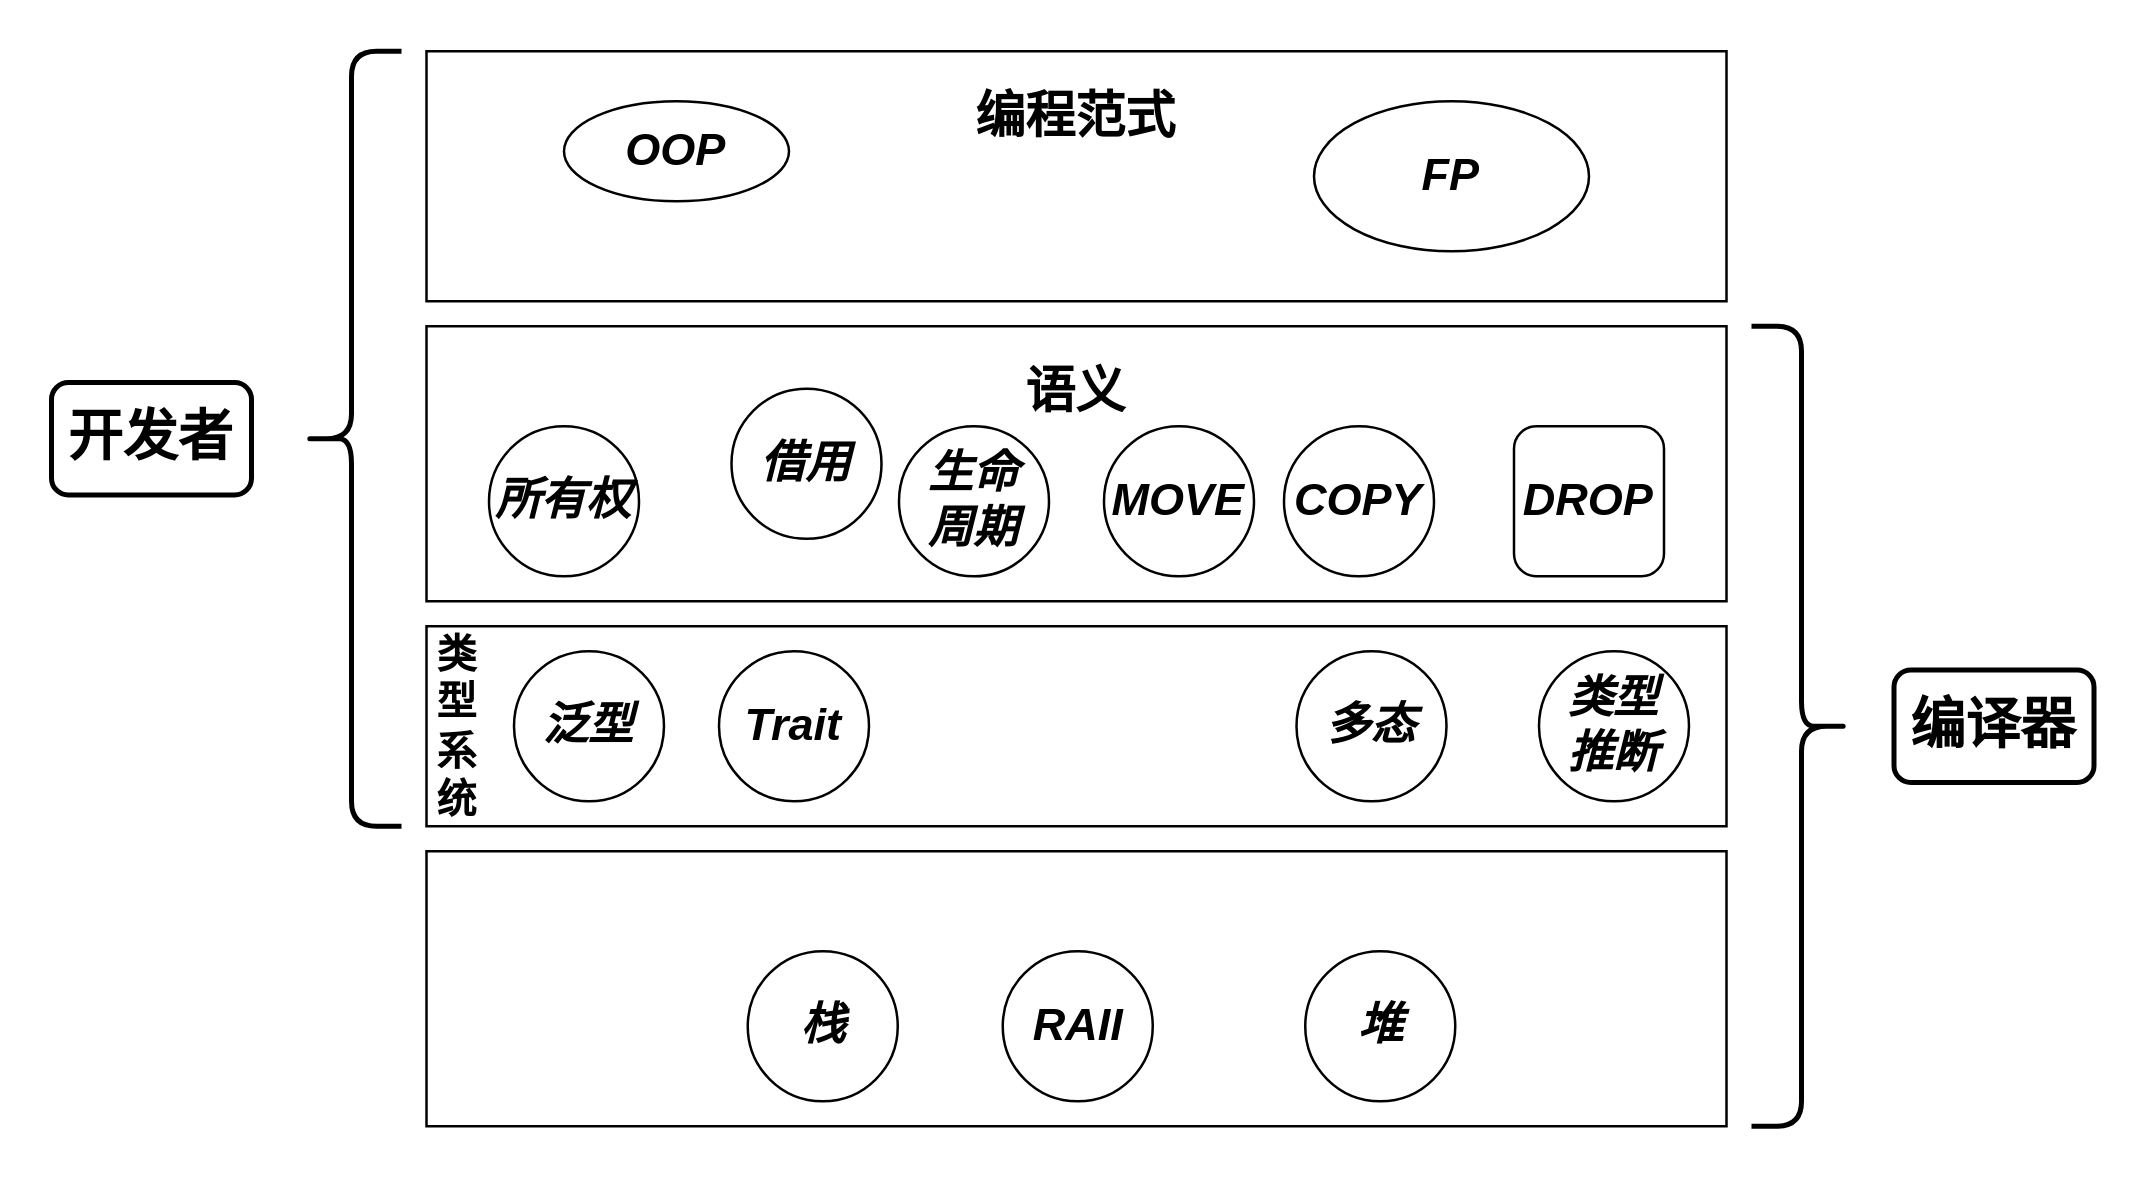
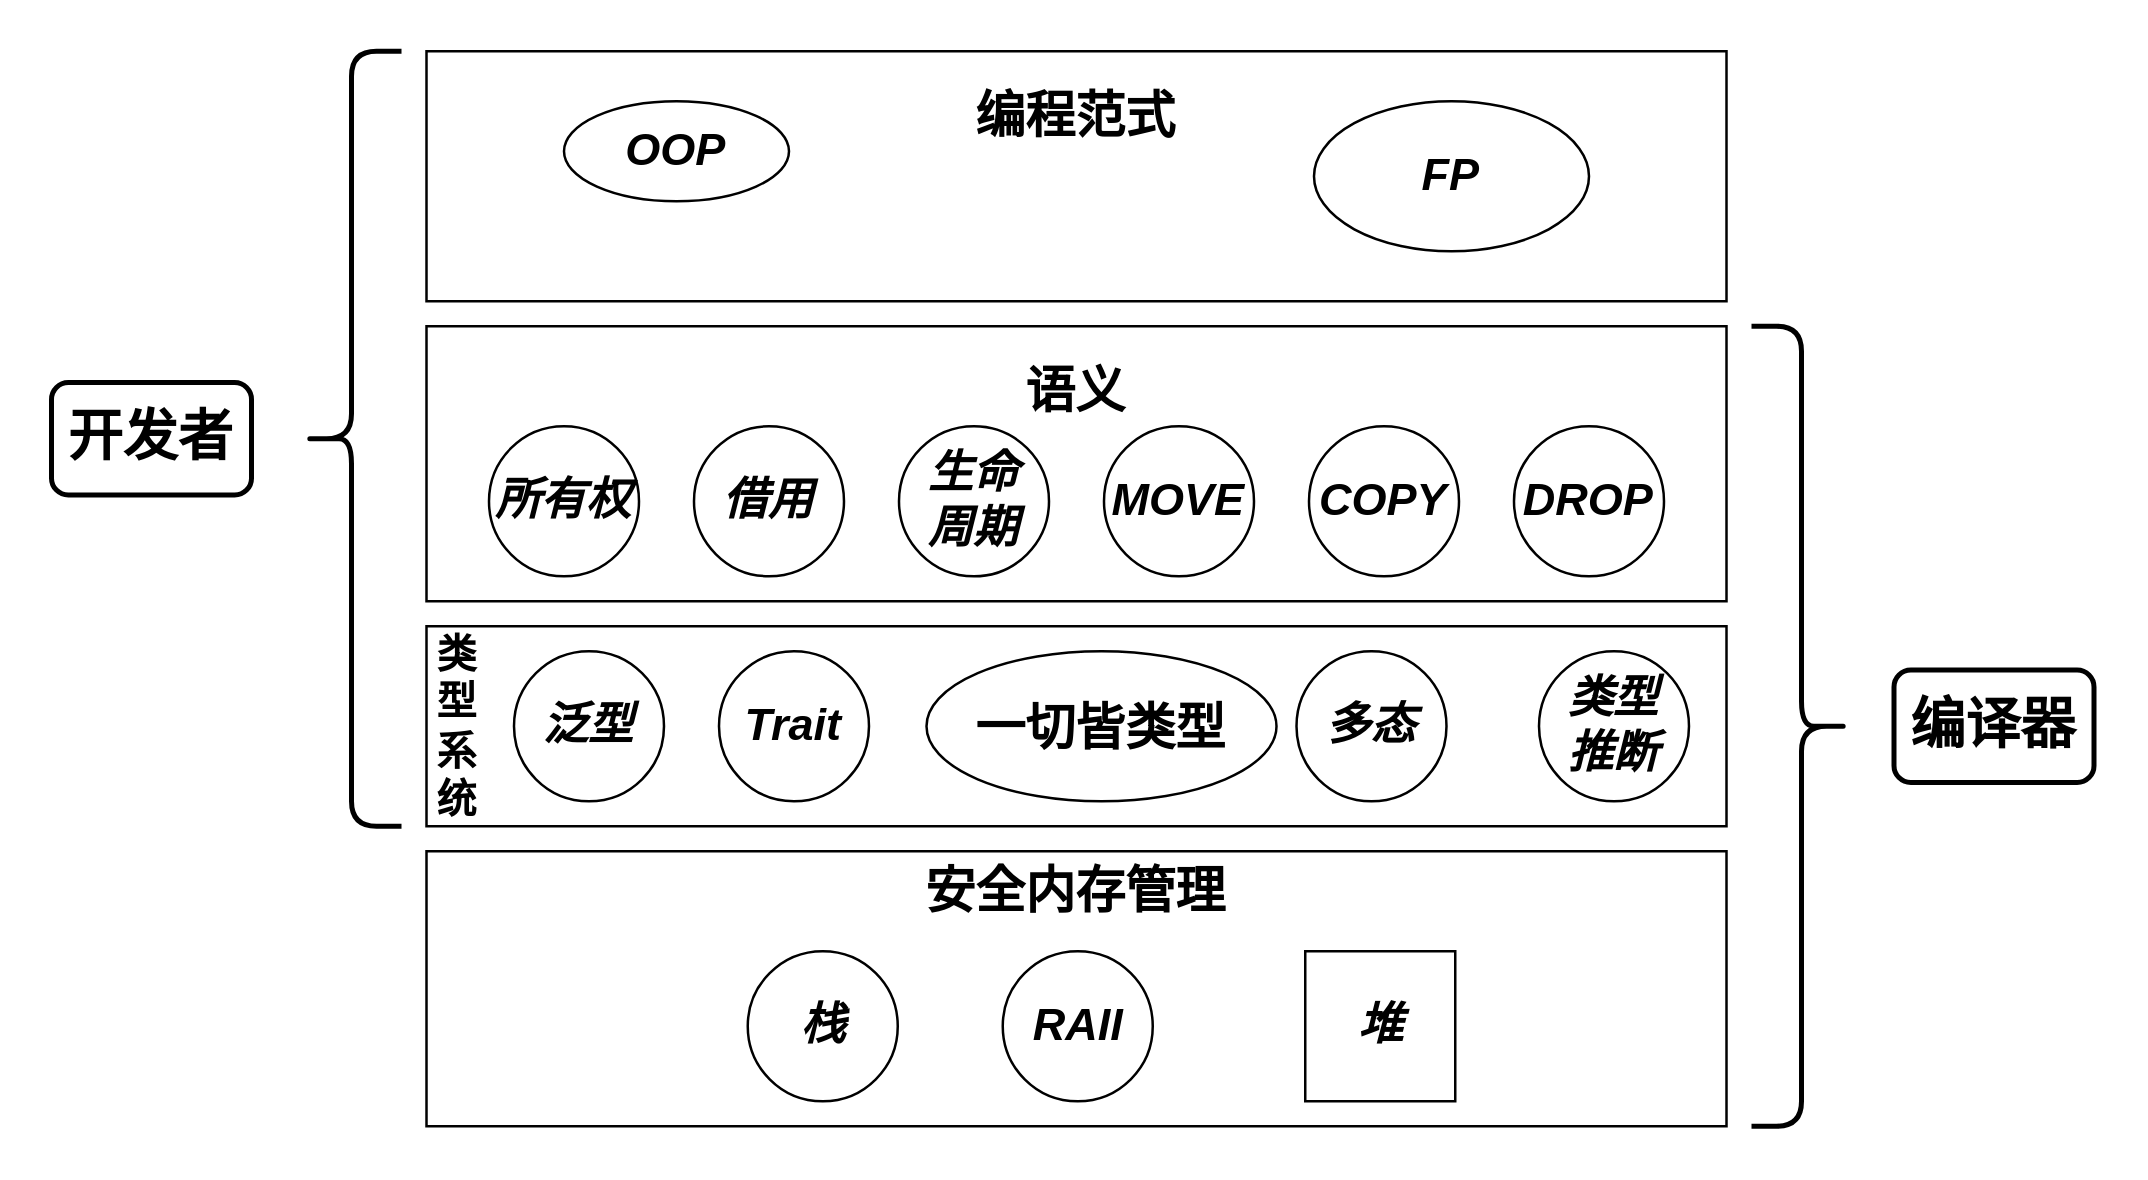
(806, 464) -> (769, 501)
(1359, 501) -> (1384, 501)
(1589, 501) -> (1589, 501)
none -> (1101, 726)
none -> (1076, 889)
(1380, 1026) -> (1380, 1026)
